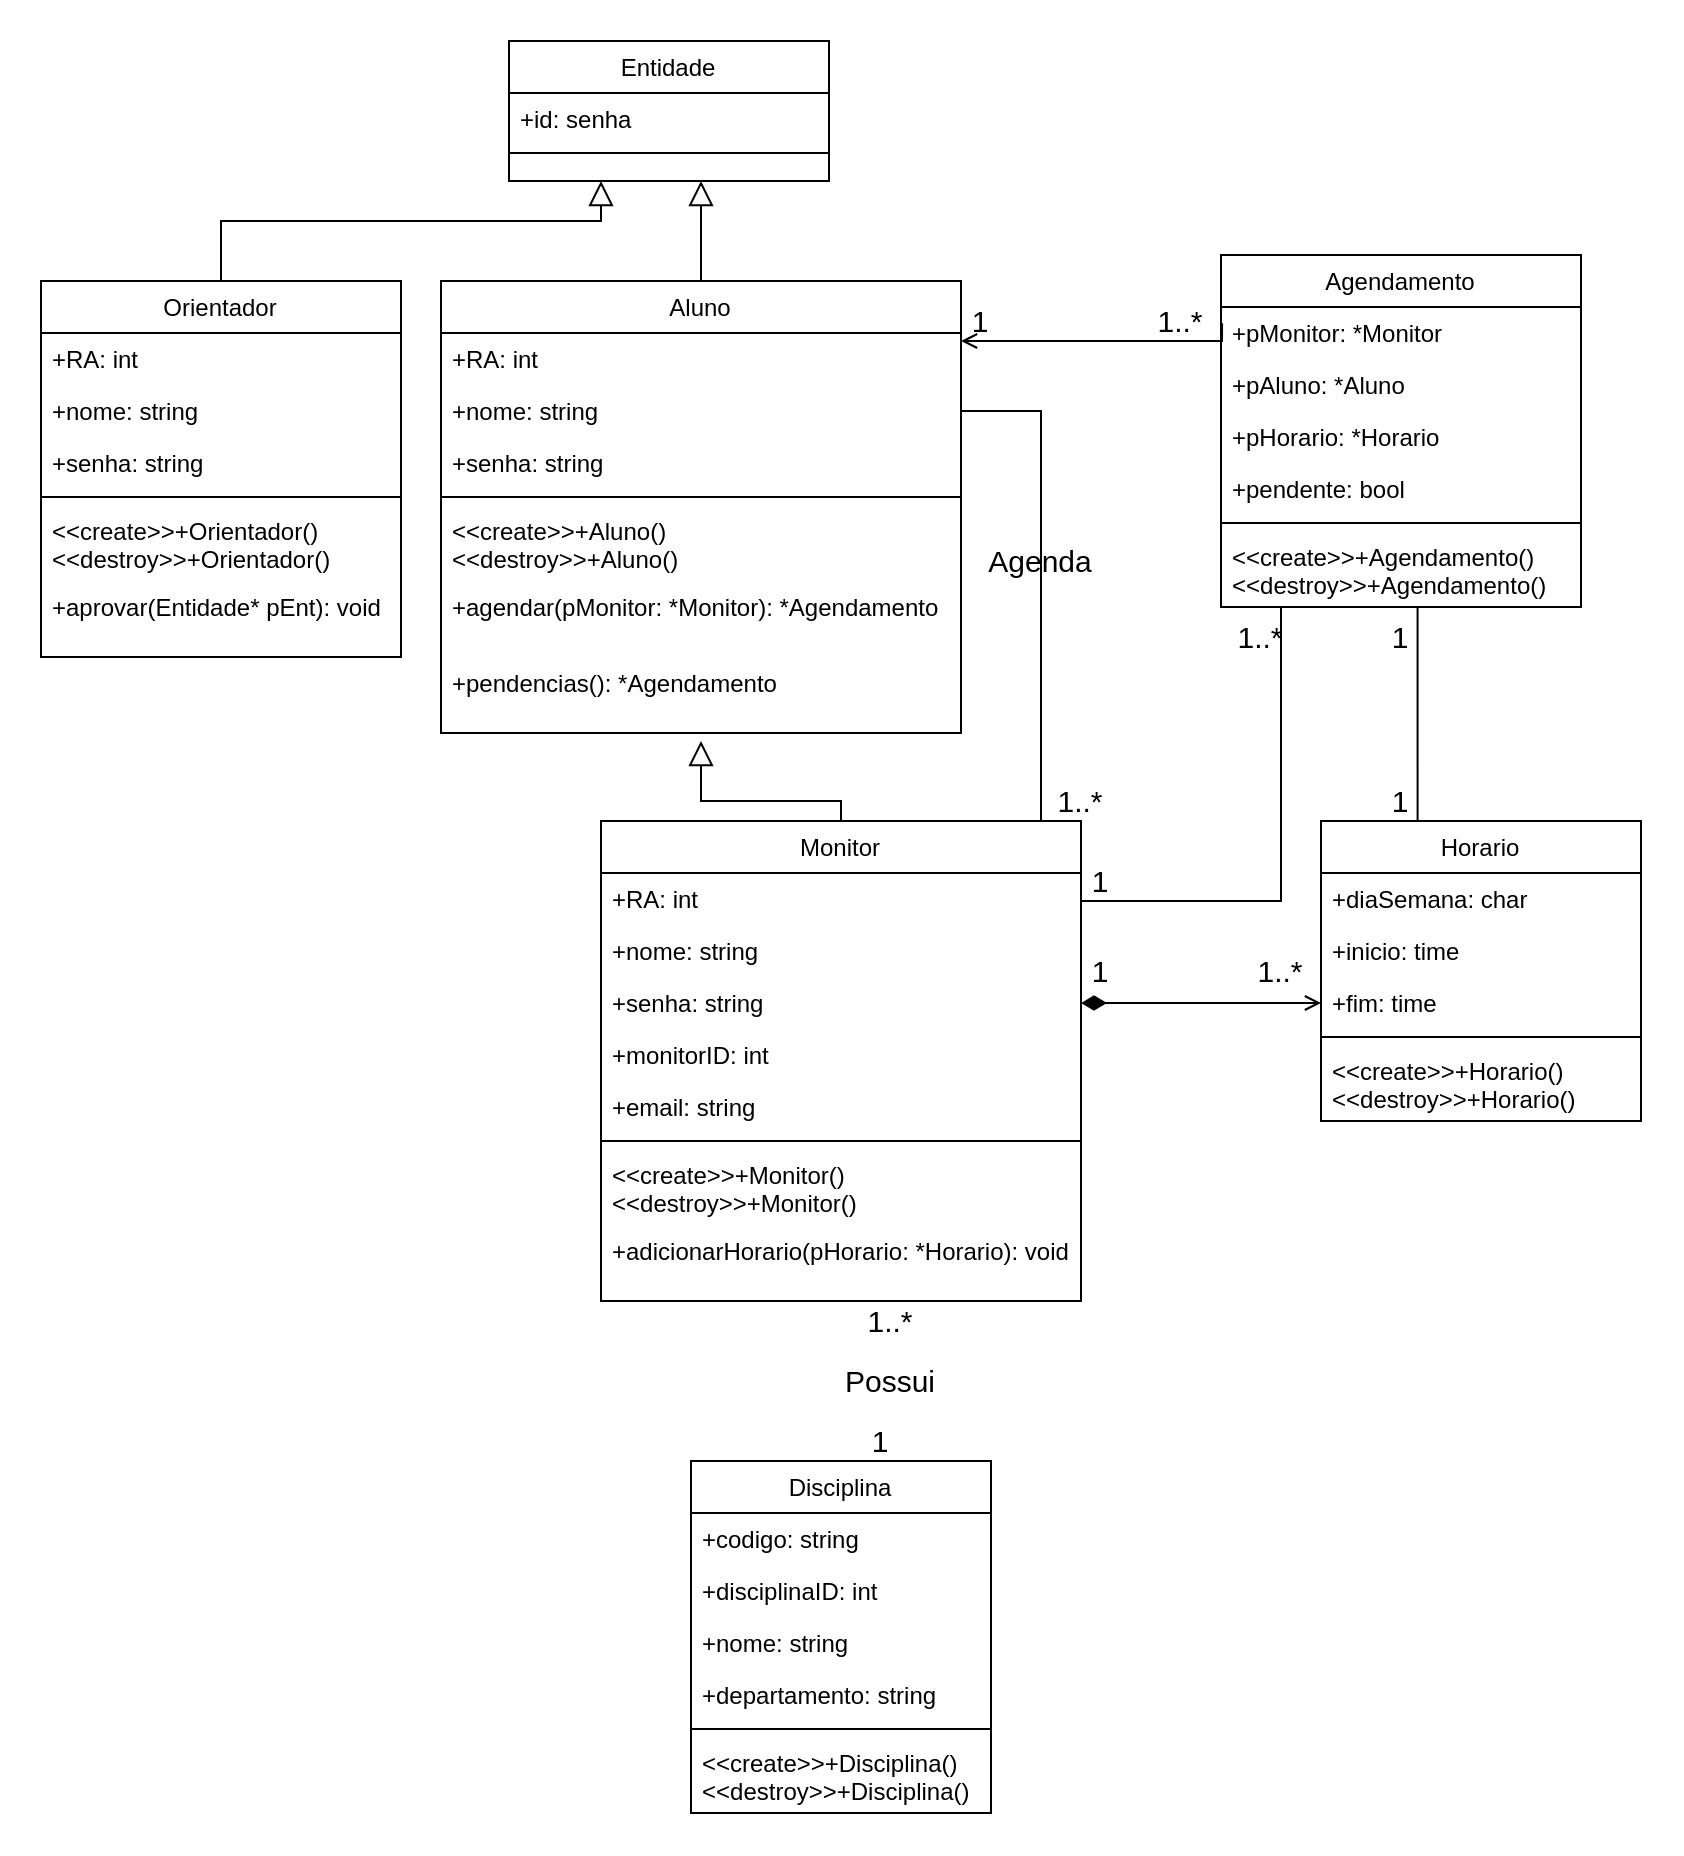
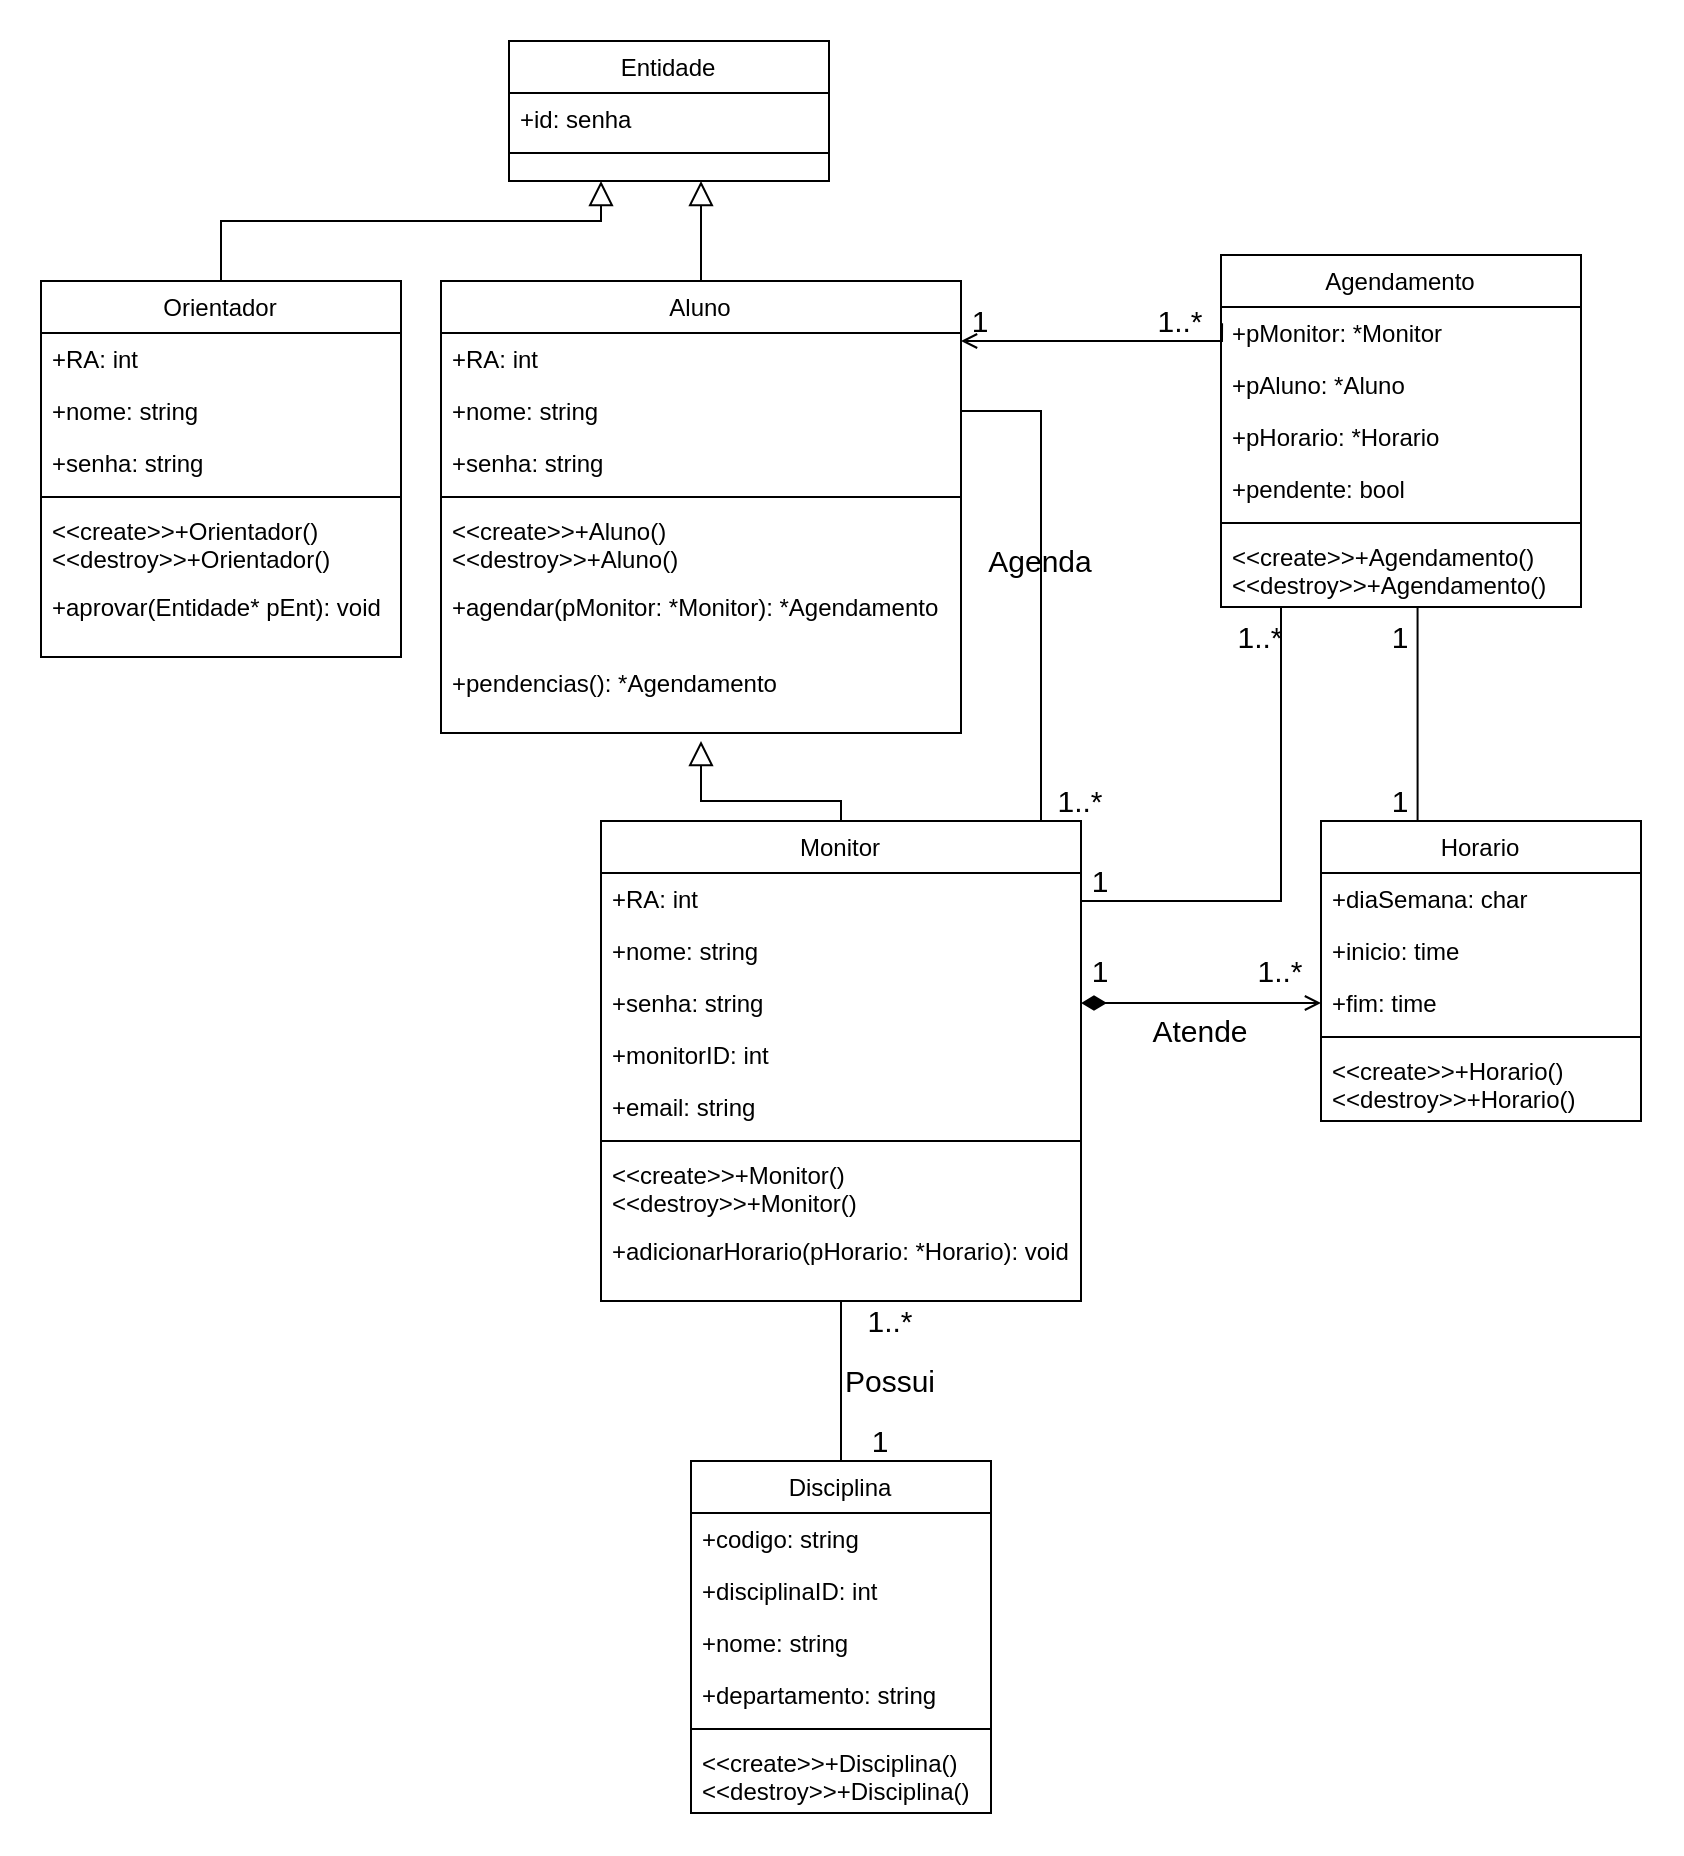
none -> (1201, 1031)
none -> (841, 1383)
